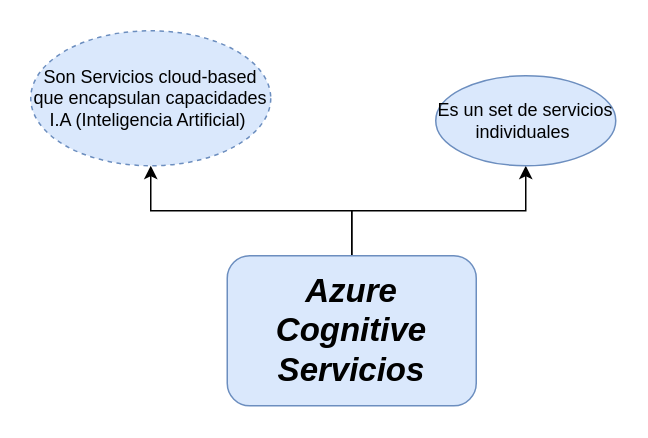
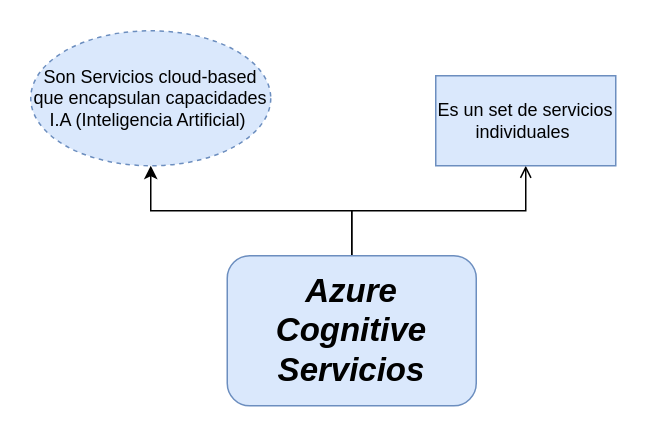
(526, 121) -> (526, 121)
(526, 177) -> (526, 174)
